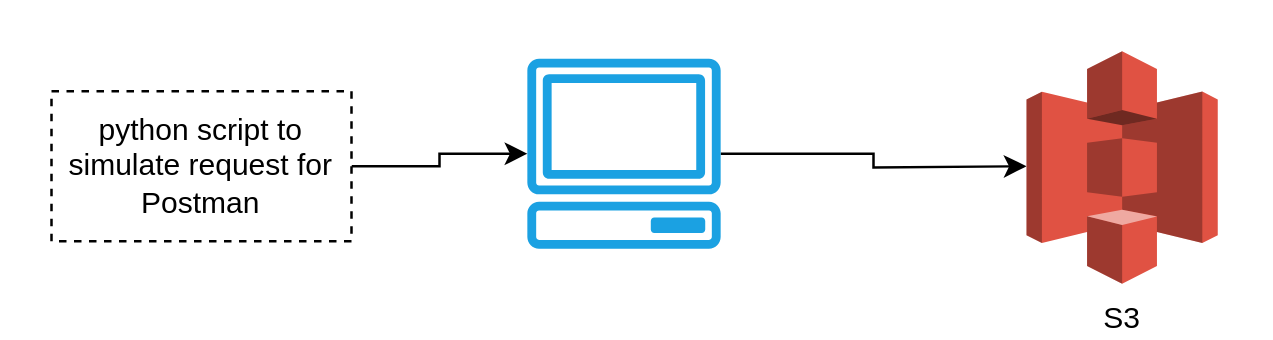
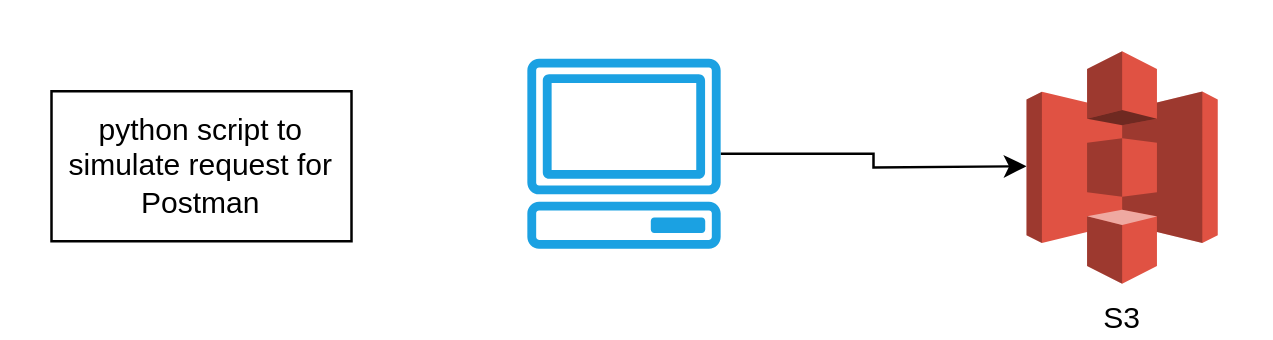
(201, 166) -> (201, 166)
(437, 166) -> none
